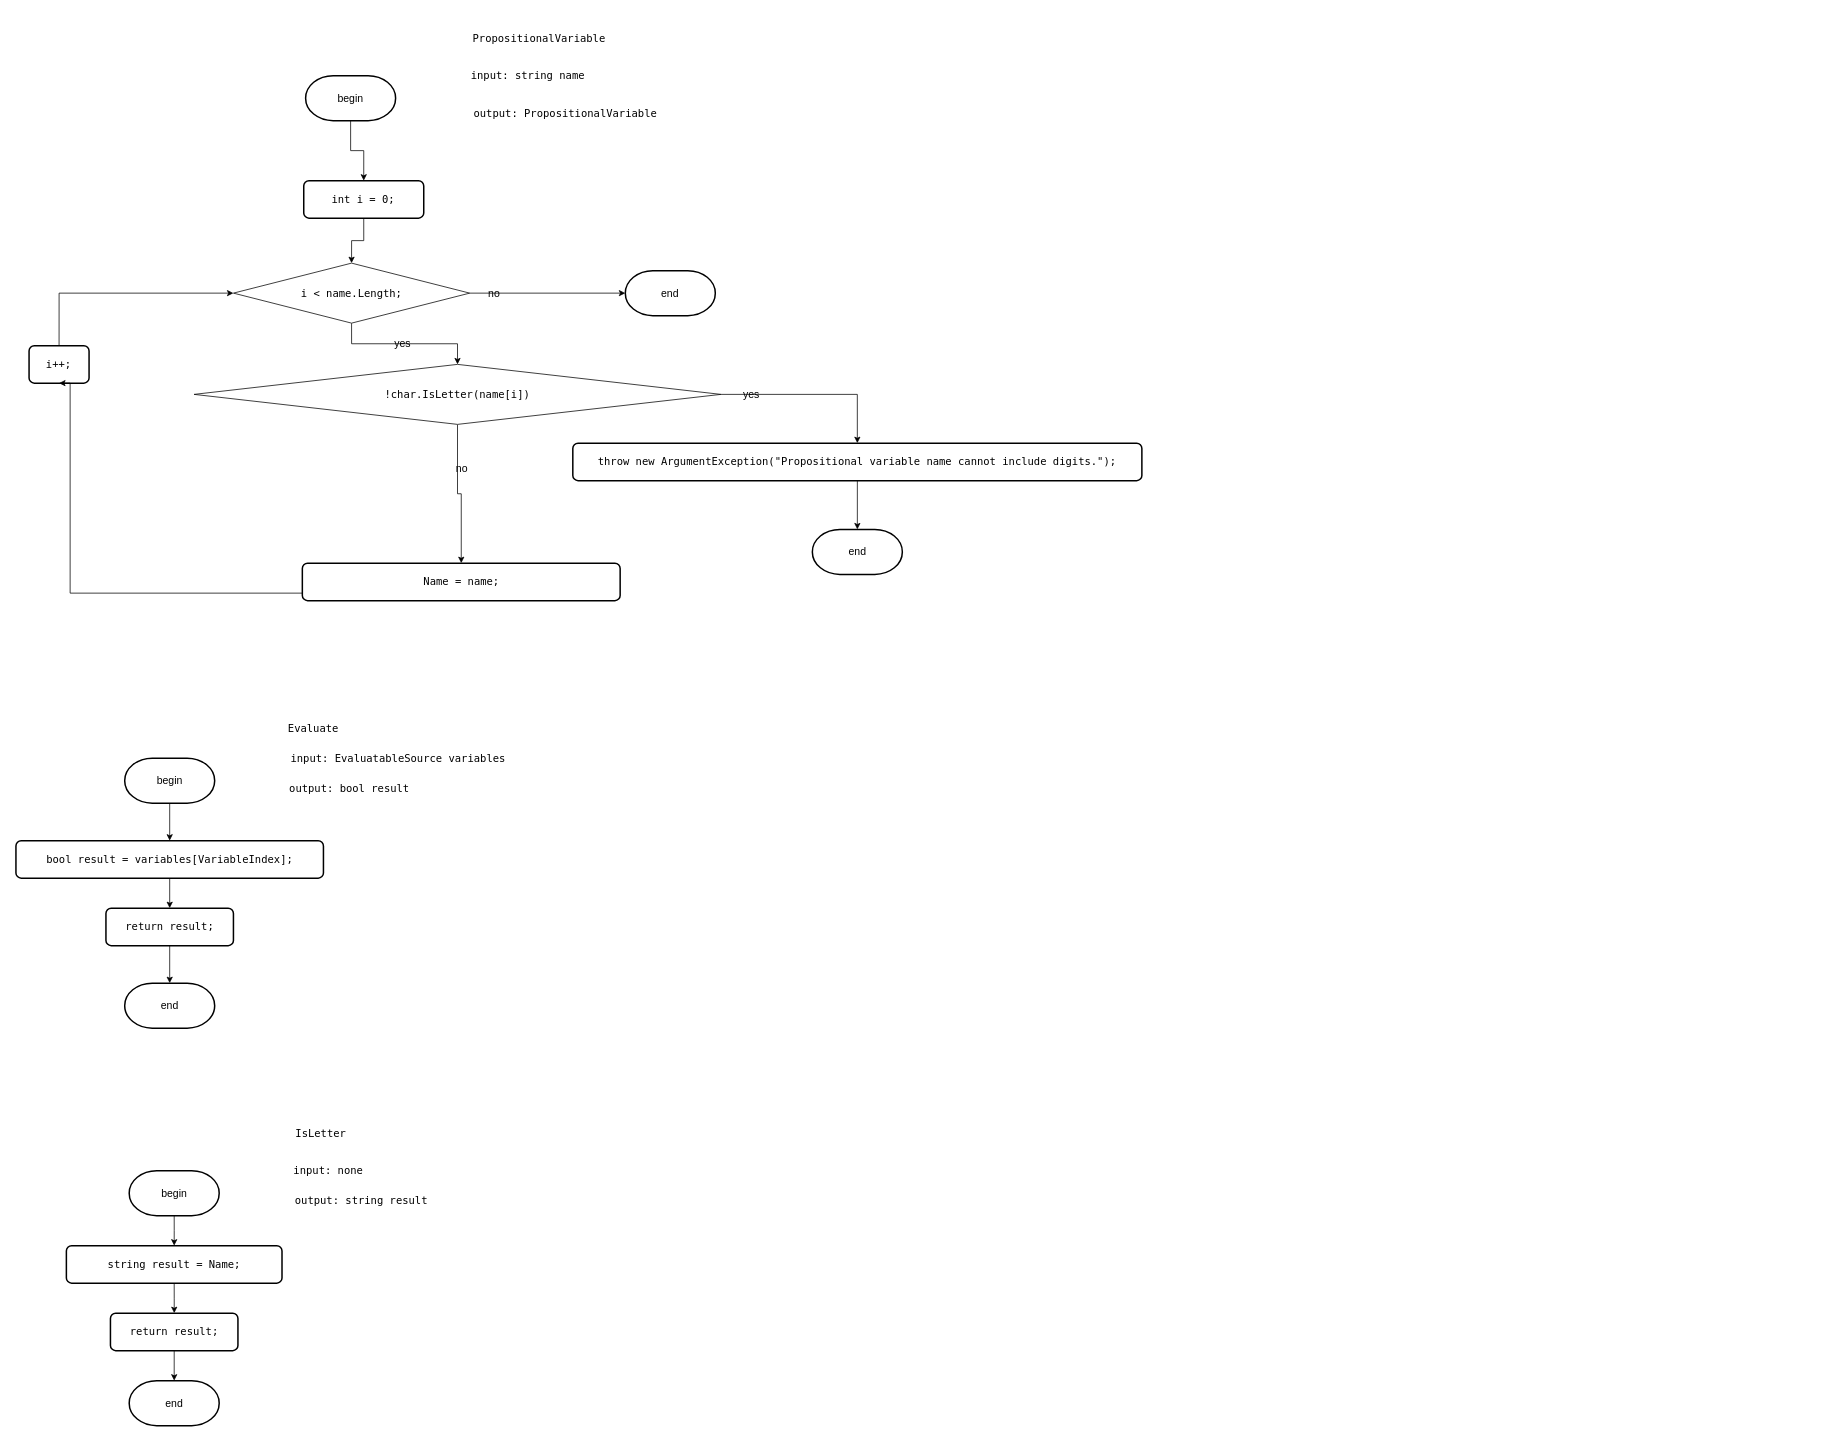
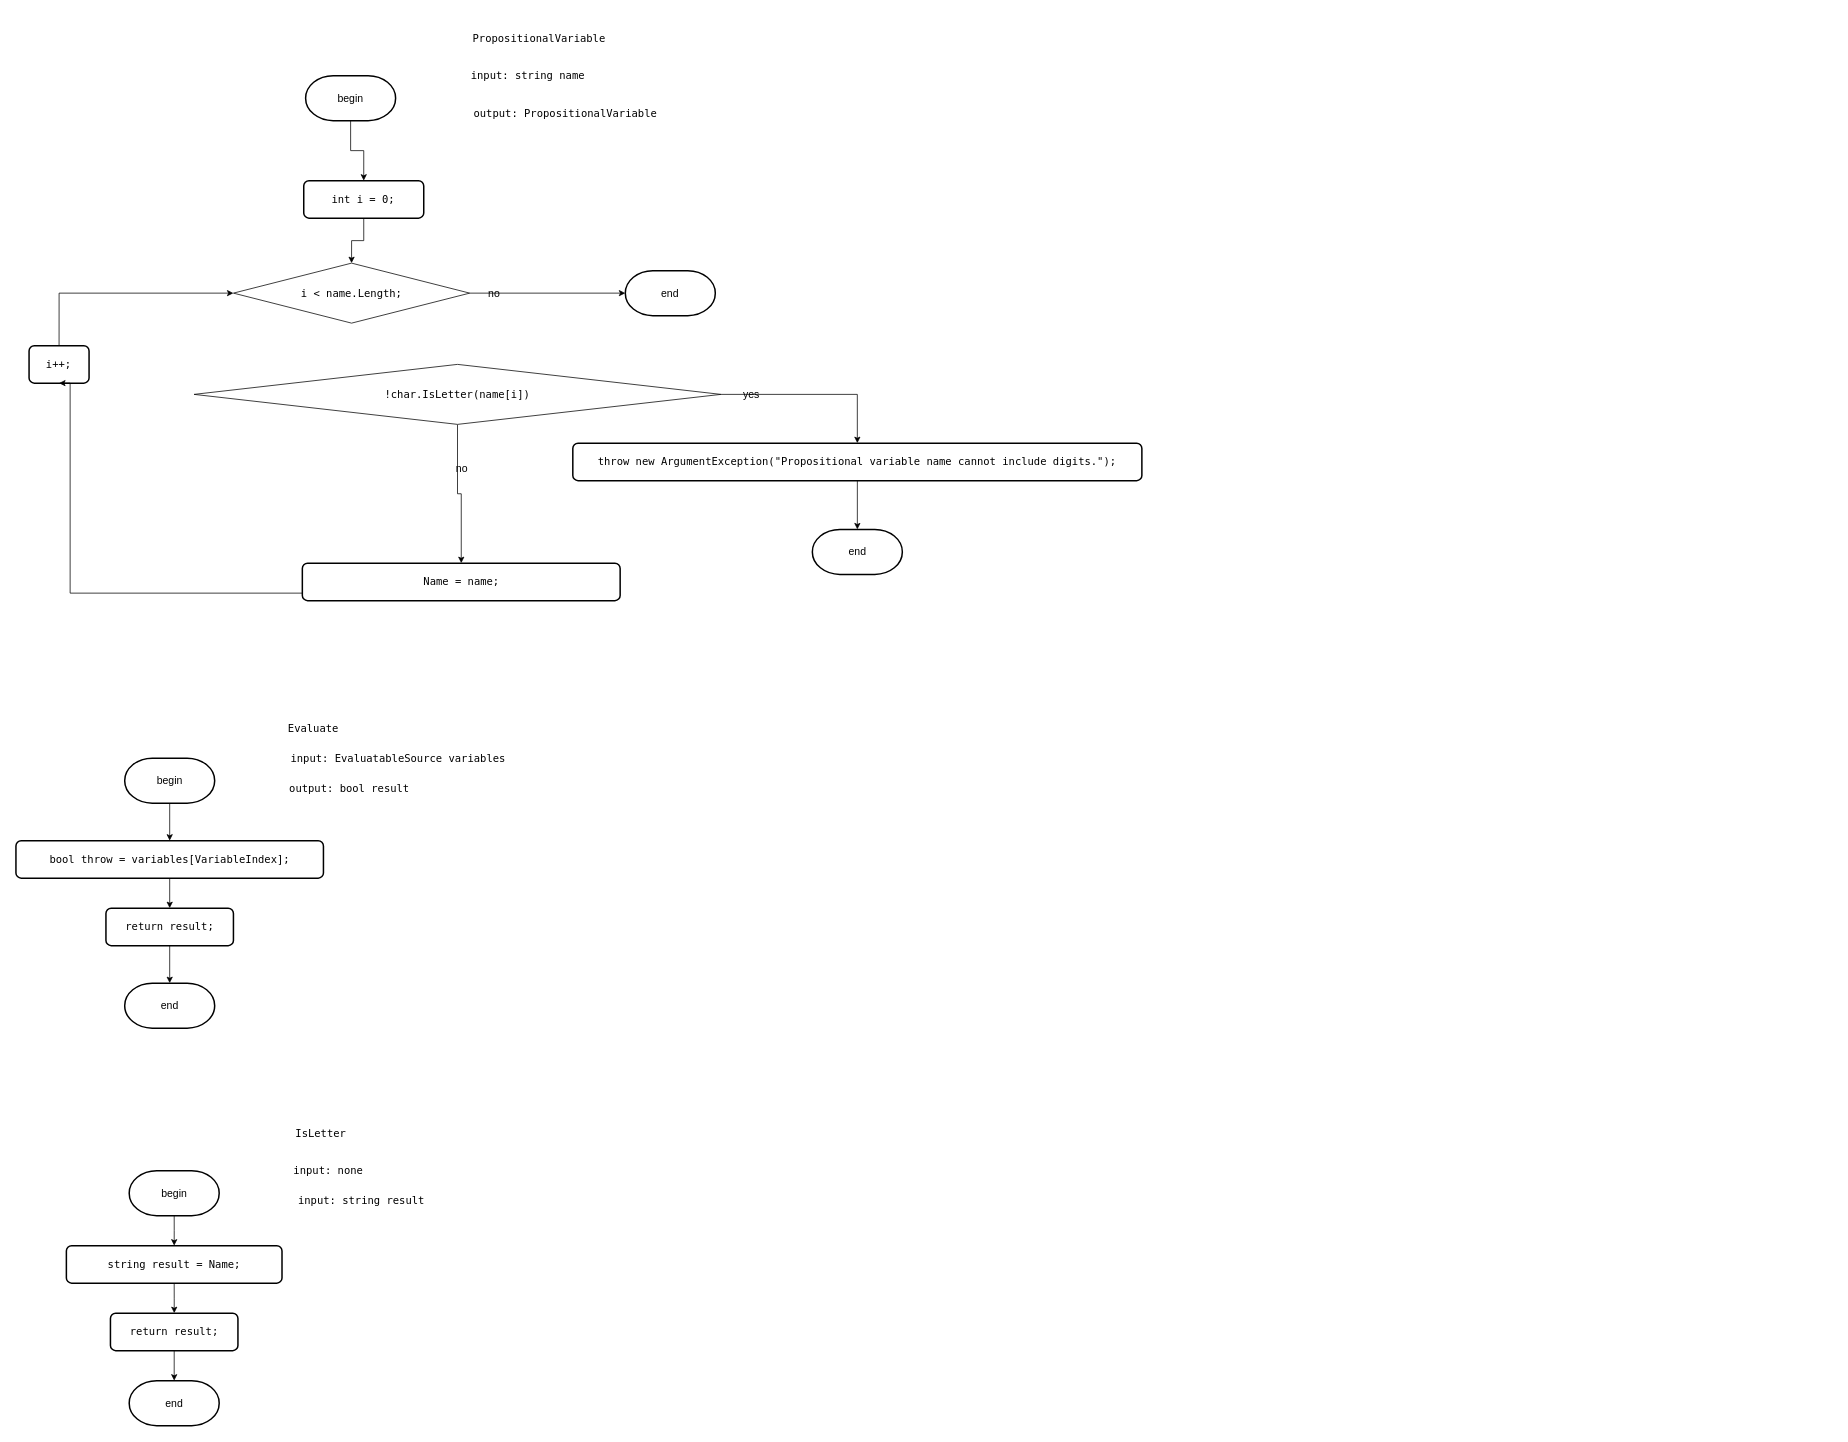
(402, 344) -> none
(170, 859) -> (170, 859)
(362, 1200) -> (362, 1200)
